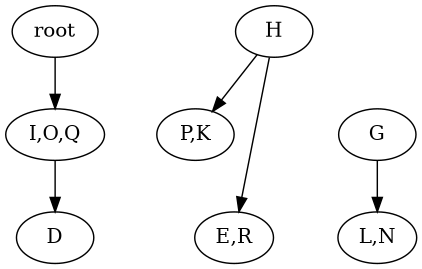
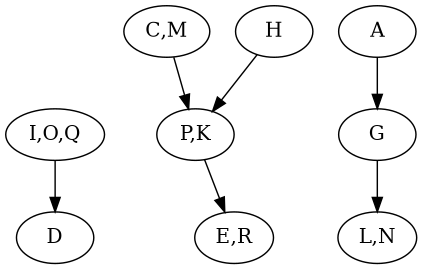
(55, 32) -> none
none -> (167, 32)
none -> (377, 32)
(256, 128) -> (212, 179)
